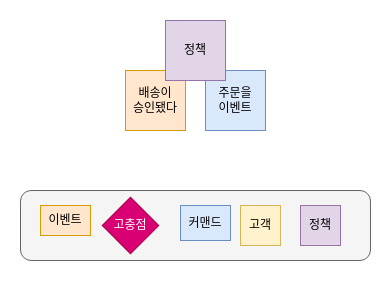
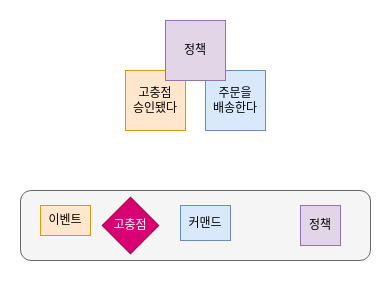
(156, 101) -> (156, 101)
(236, 101) -> (236, 101)
(261, 226) -> none
